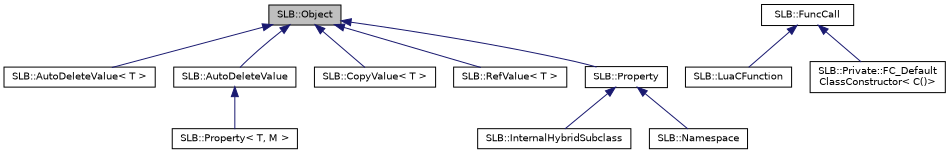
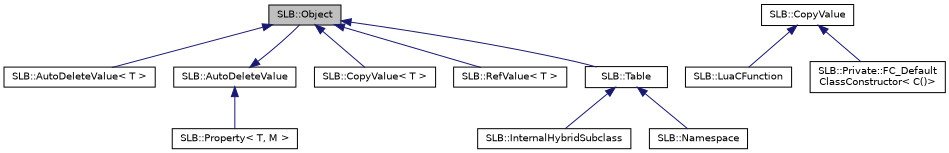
(808, 15) -> (808, 15)
(260, 49) -> (279, 44)
(626, 77) -> (626, 77)
